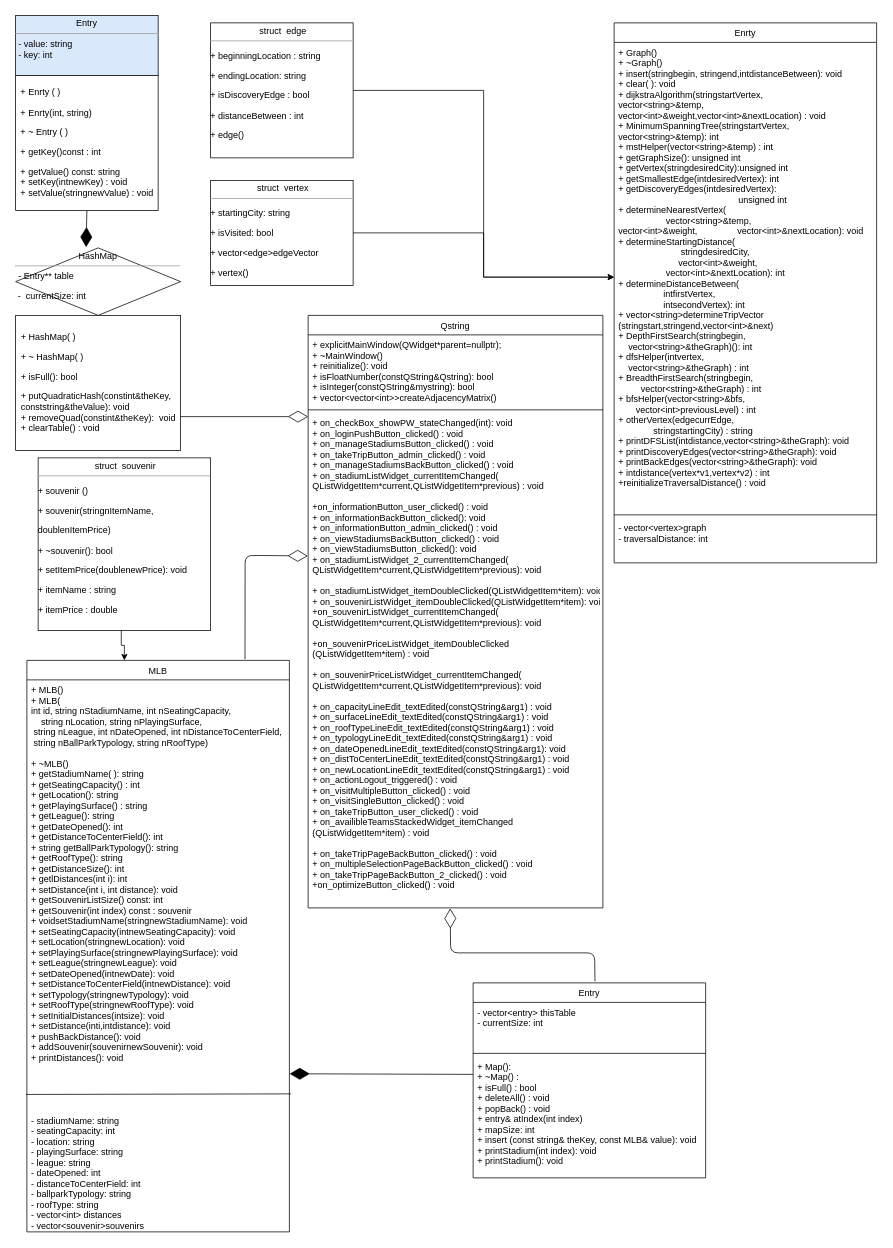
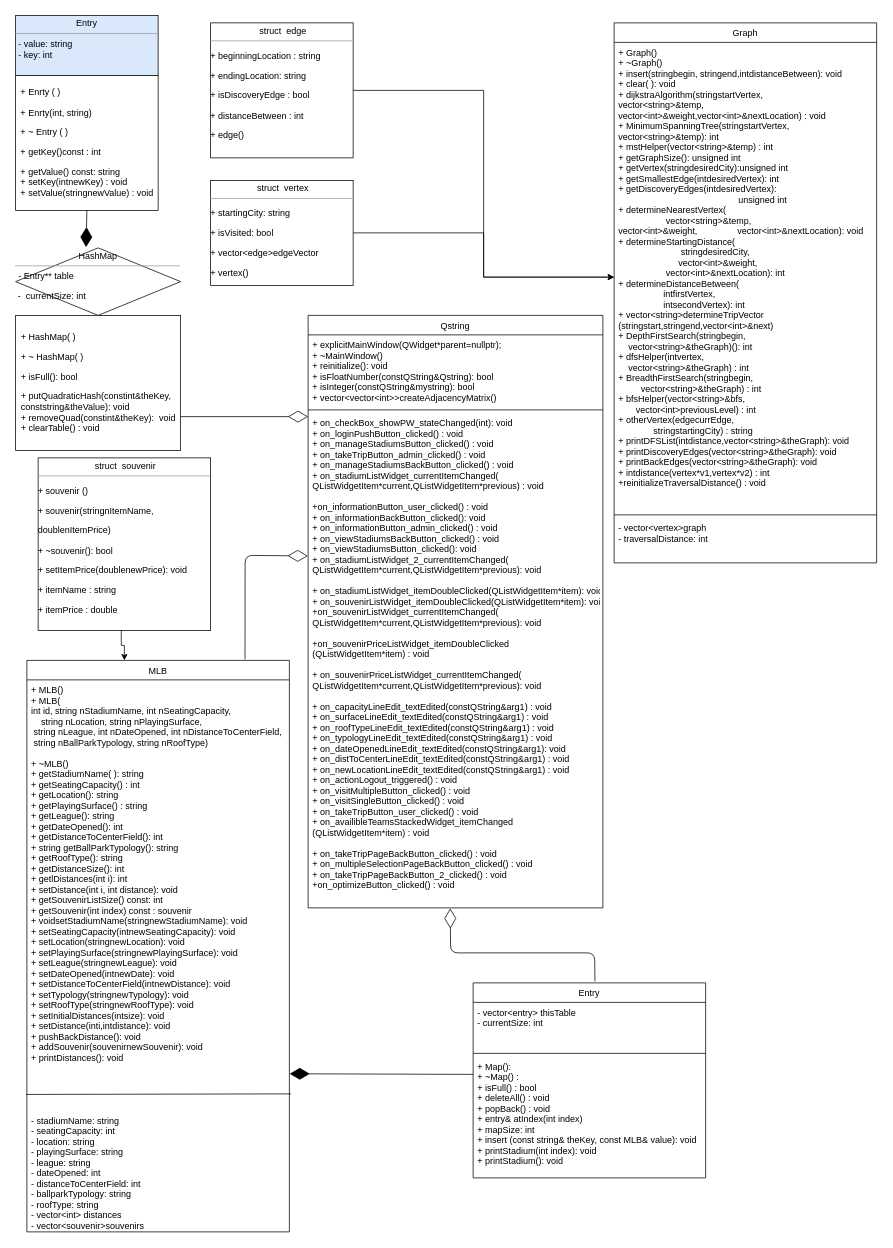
(745, 33) -> (745, 33)
